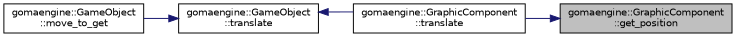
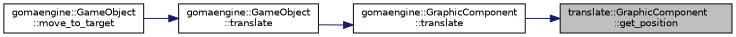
(341, 12) -> (331, 25)
(74, 18) -> (74, 18)
(646, 18) -> (646, 18)
